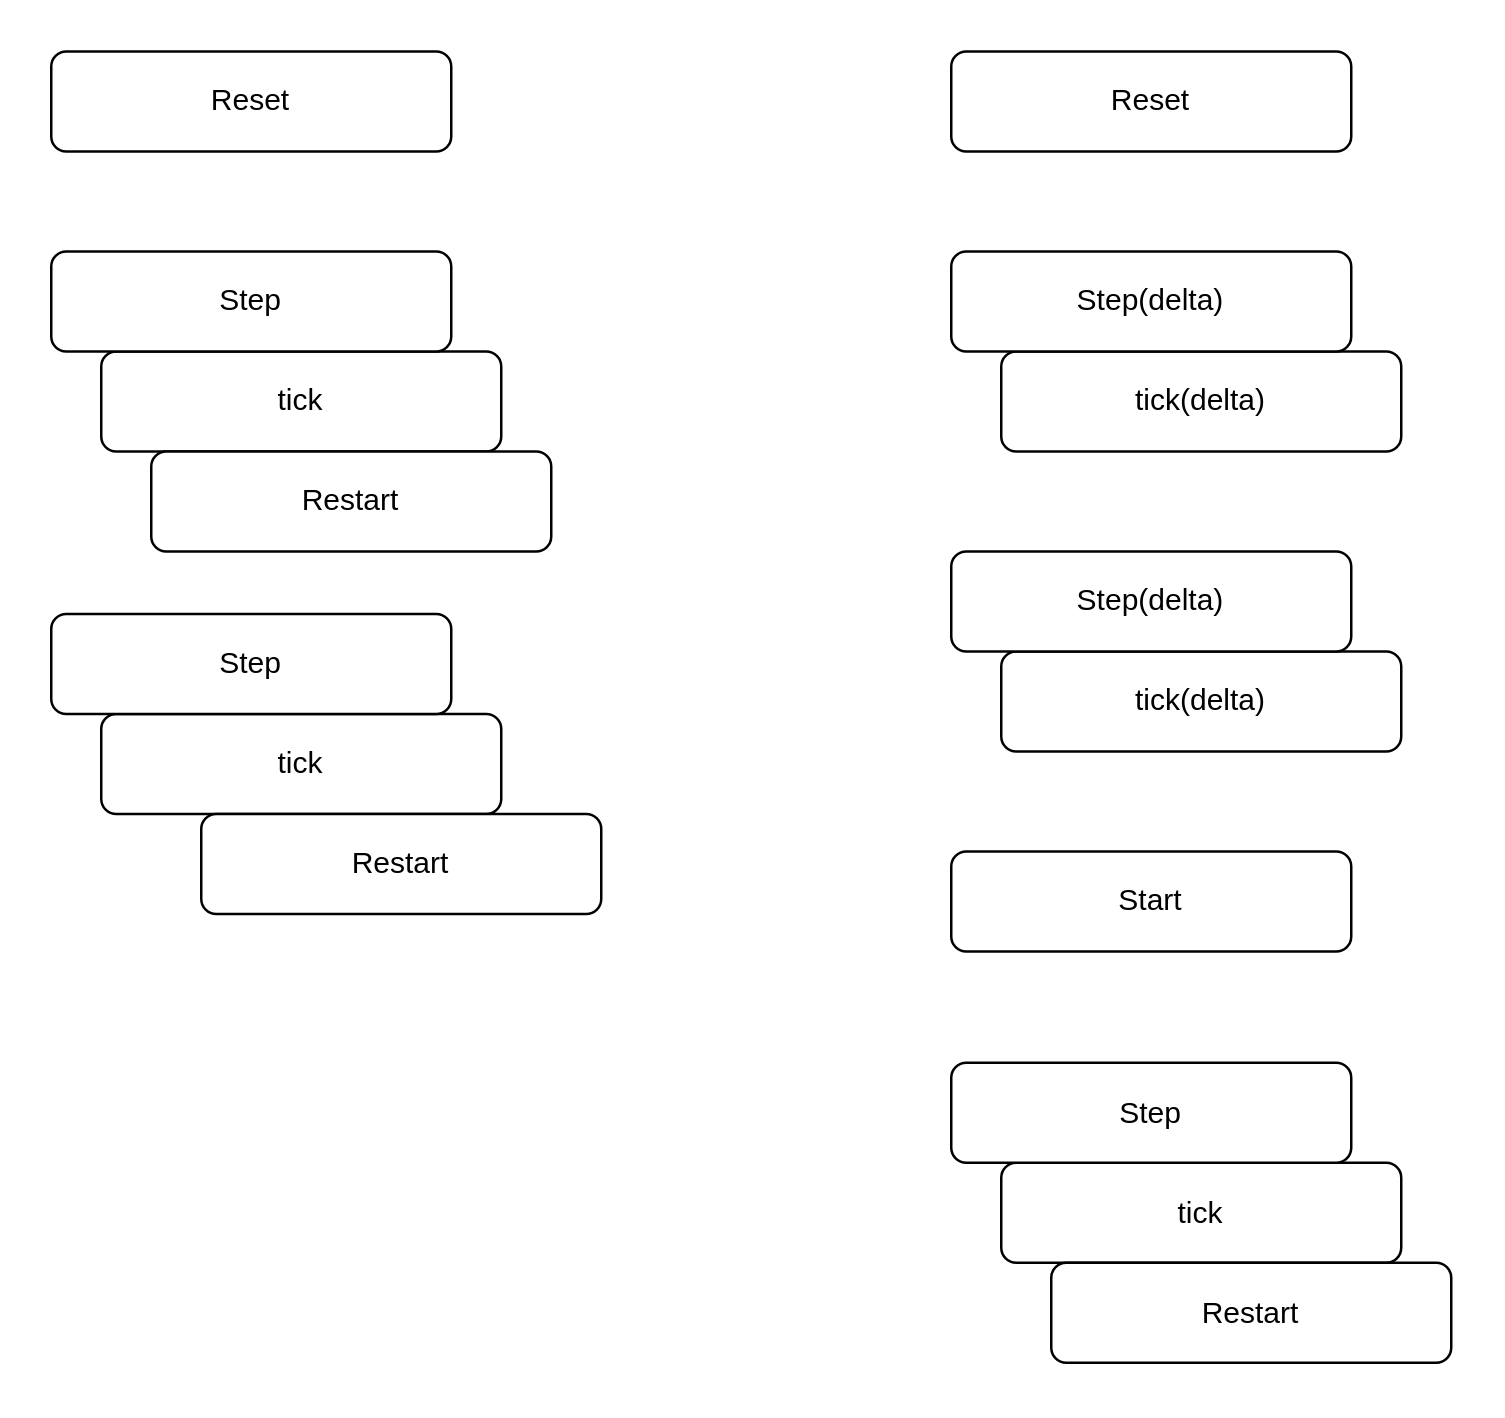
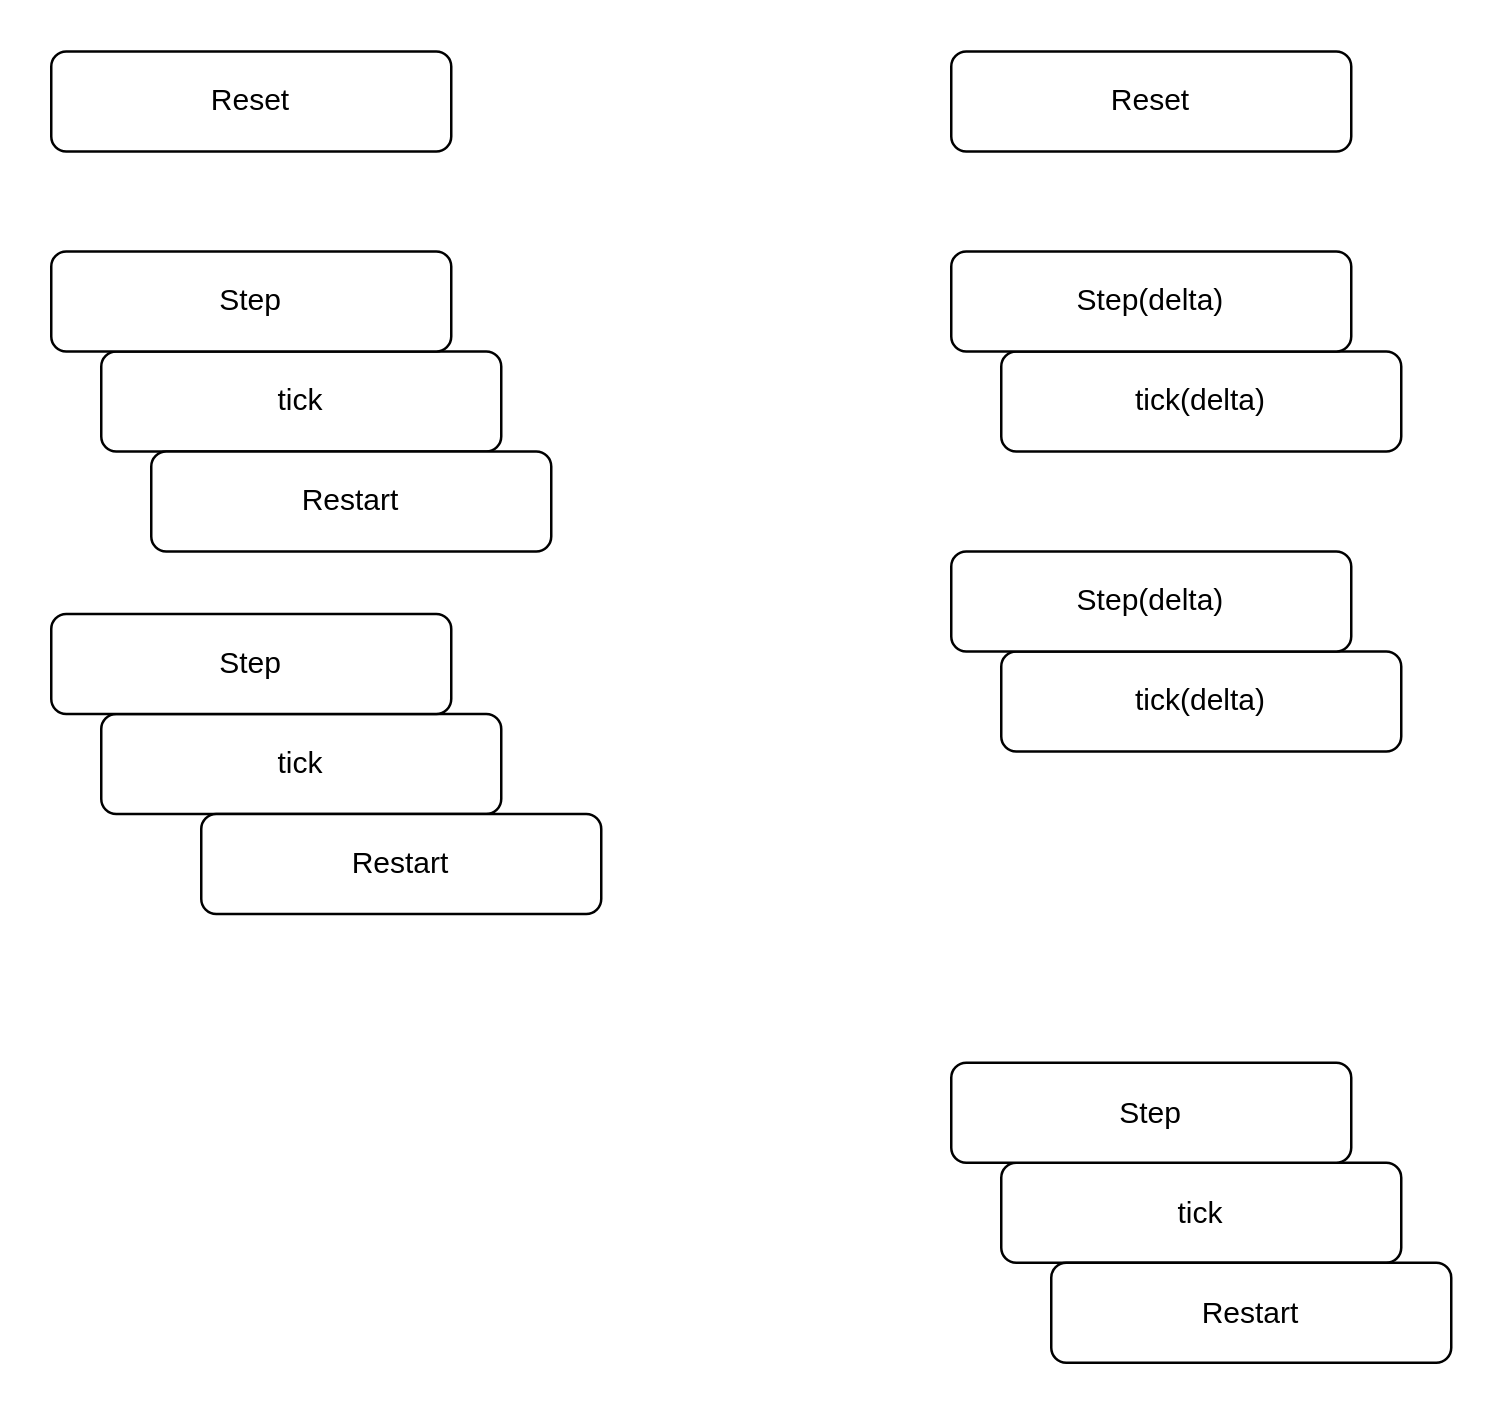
(1151, 901) -> none
